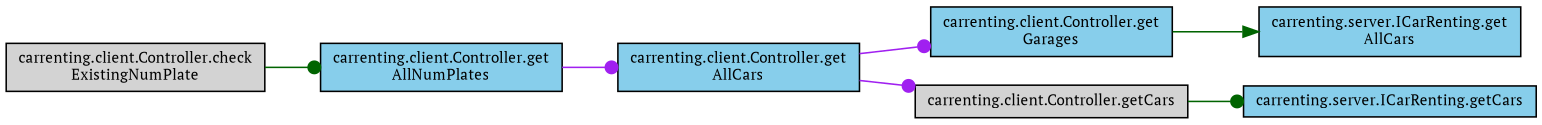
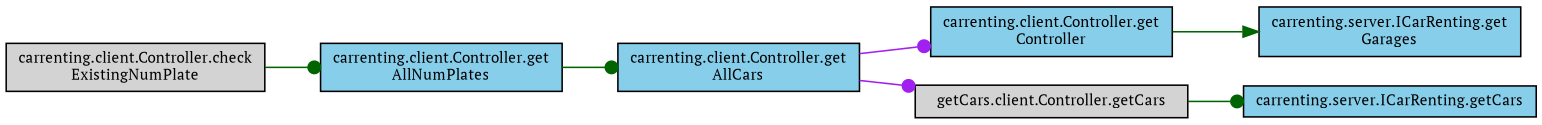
(1052, 32) -> (1052, 32)
(1390, 32) -> (1390, 32)
(584, 67) -> (584, 67)
(1052, 101) -> (1052, 101)
